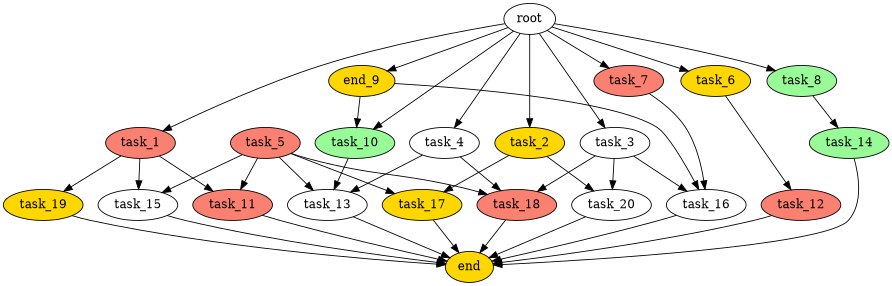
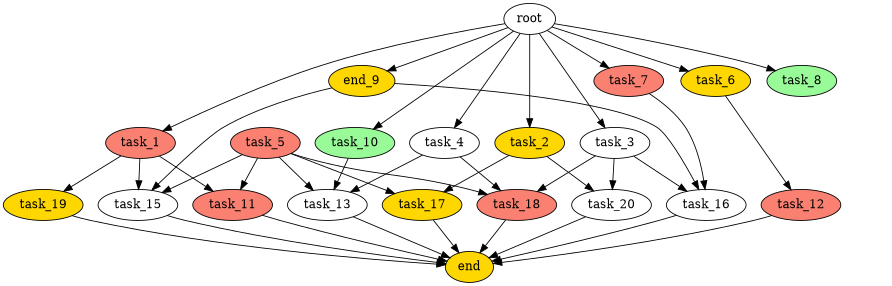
(359, 108) -> (236, 120)
(849, 143) -> none
